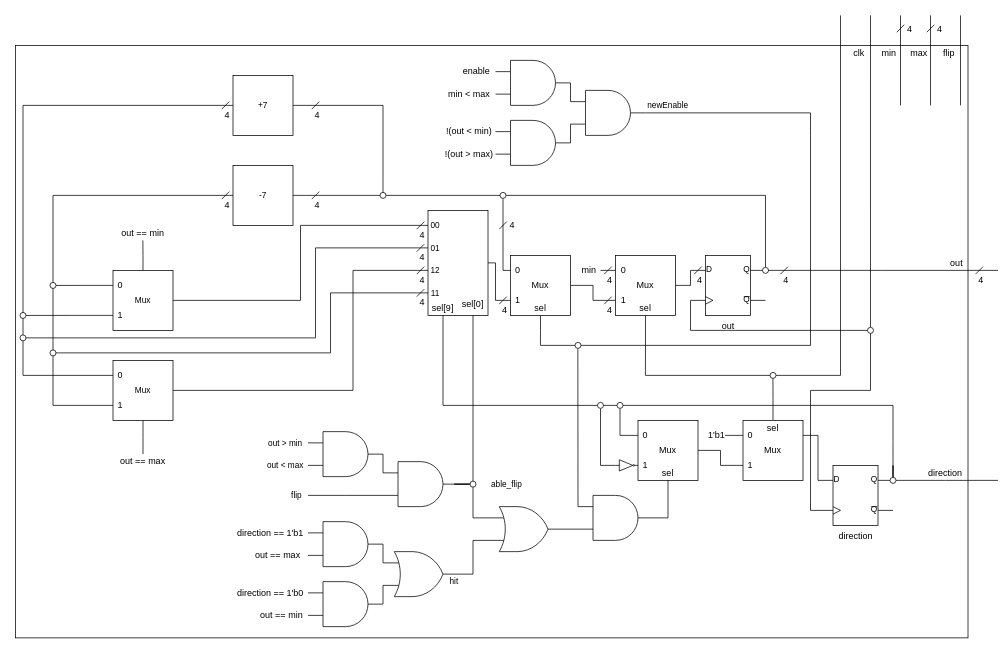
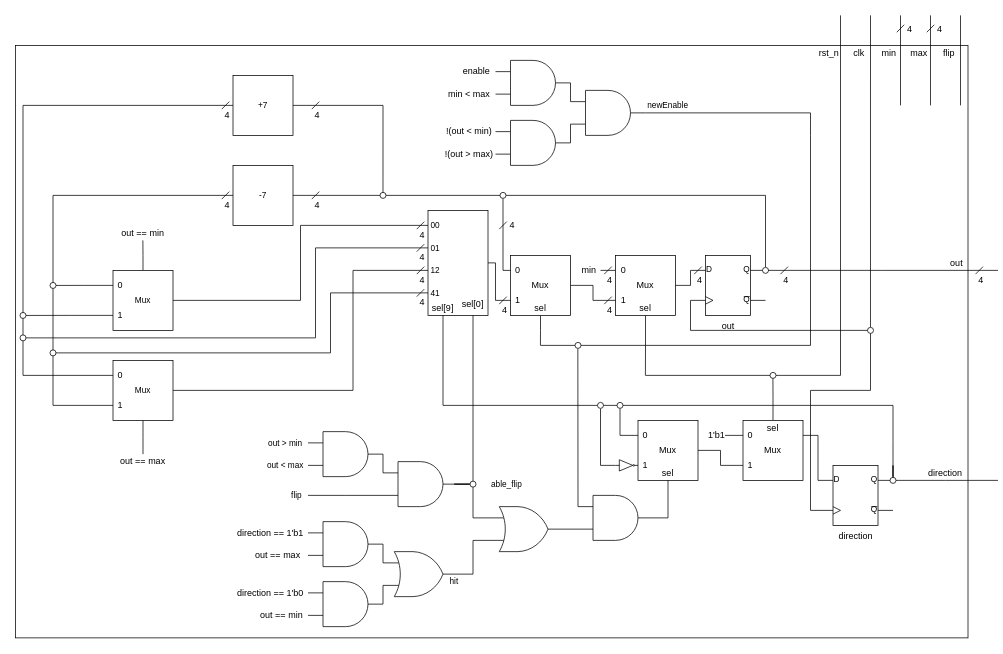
none -> (829, 53)
(435, 293) -> (435, 293)
